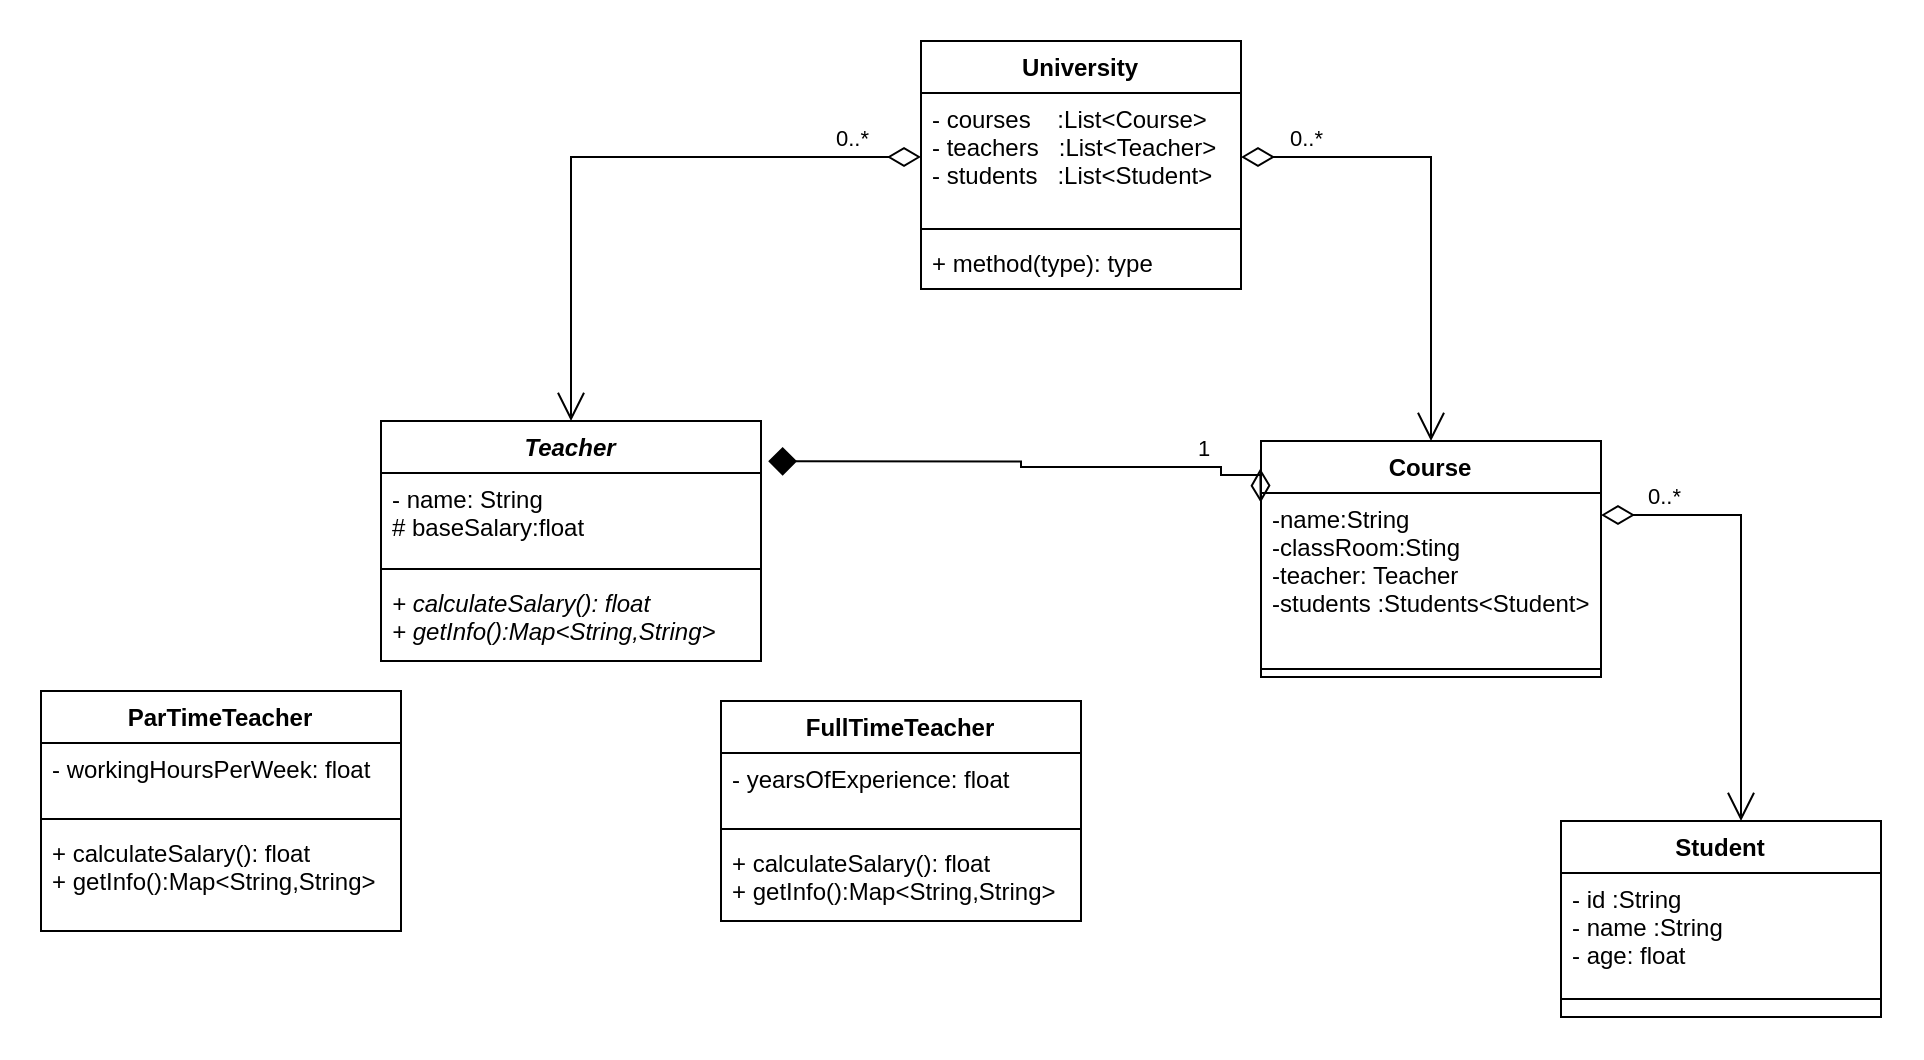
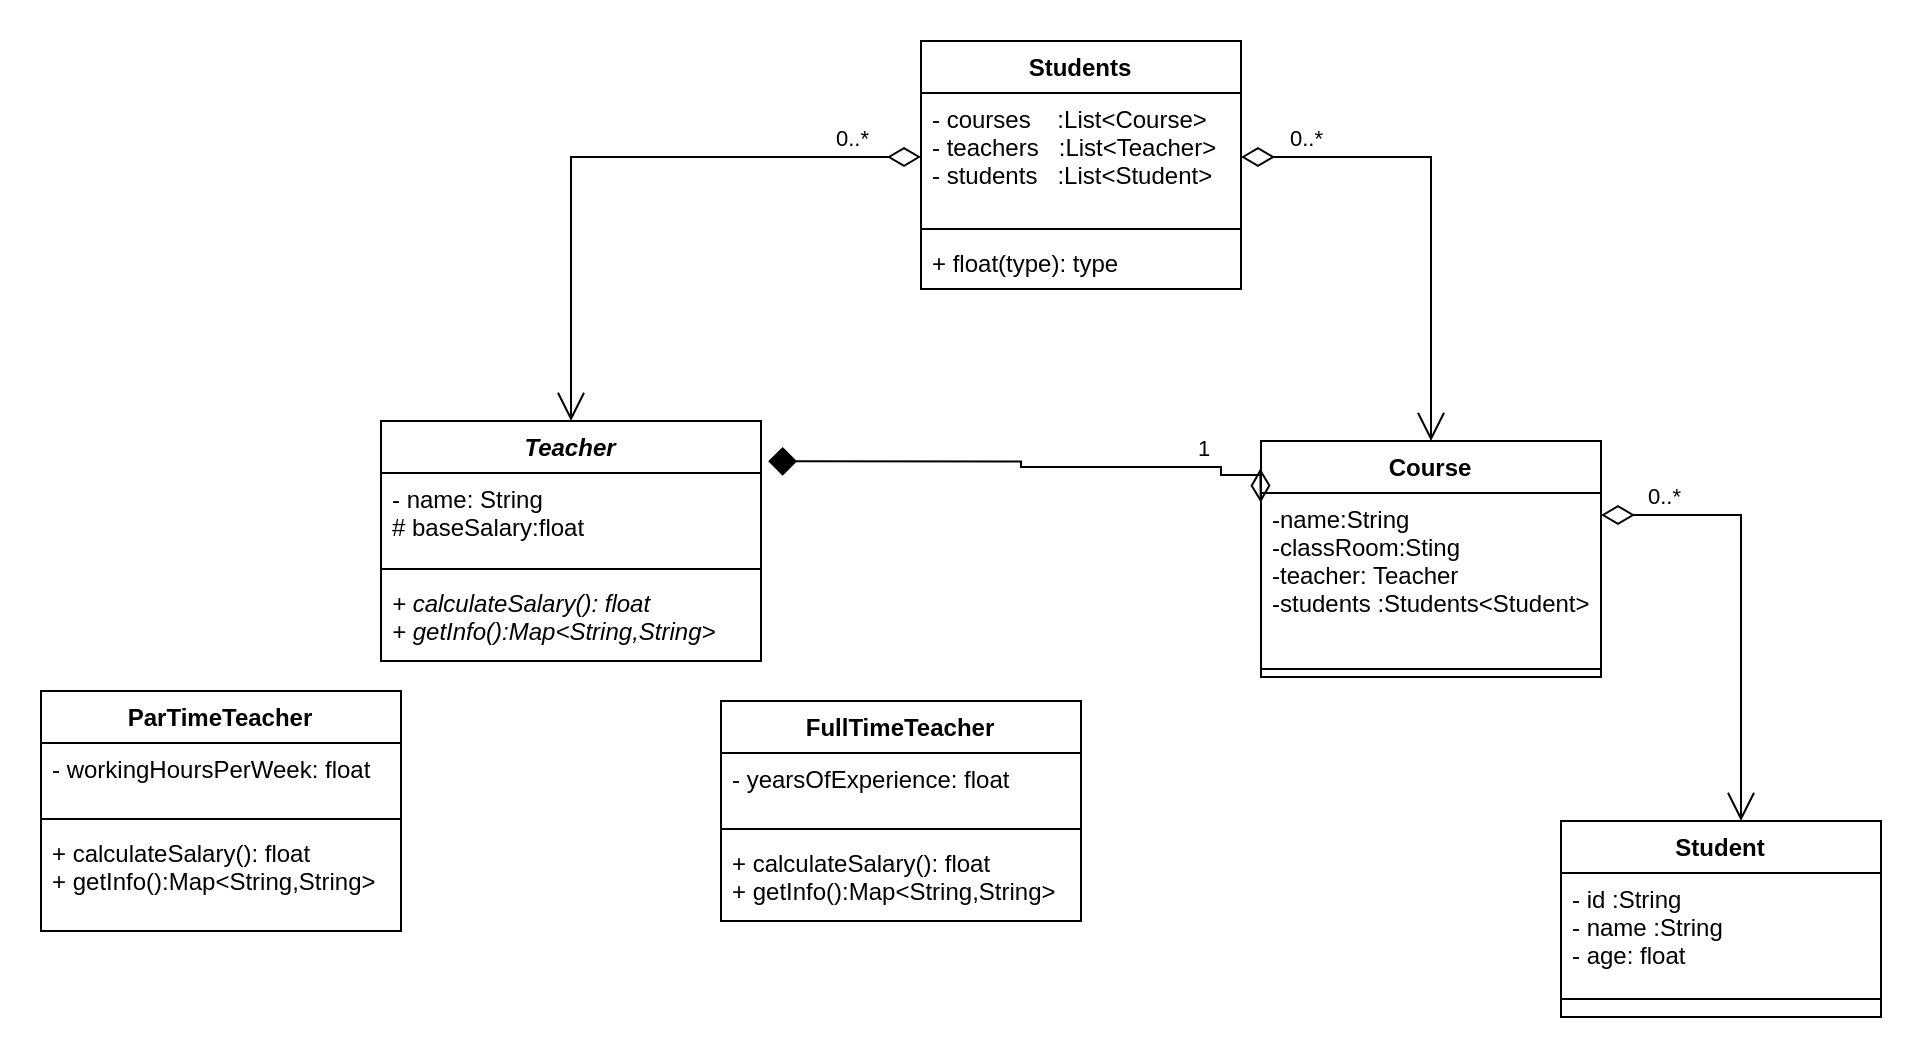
(1080, 68) -> (1080, 68)
(1057, 264) -> (1047, 264)
